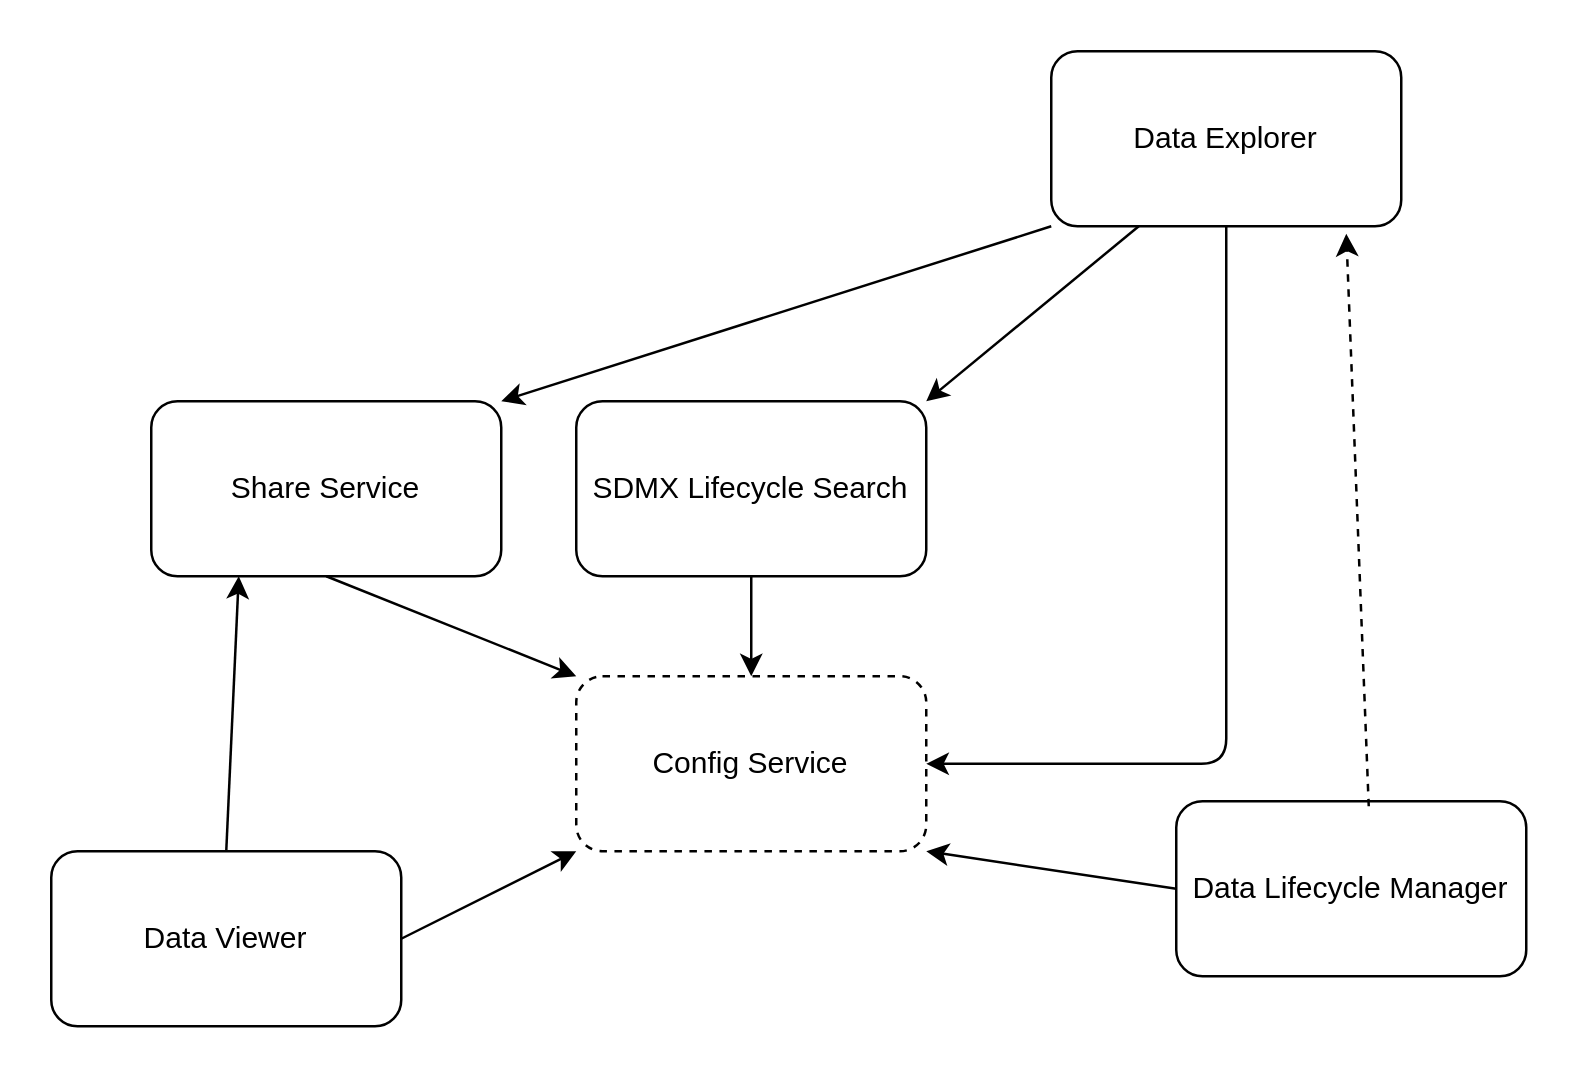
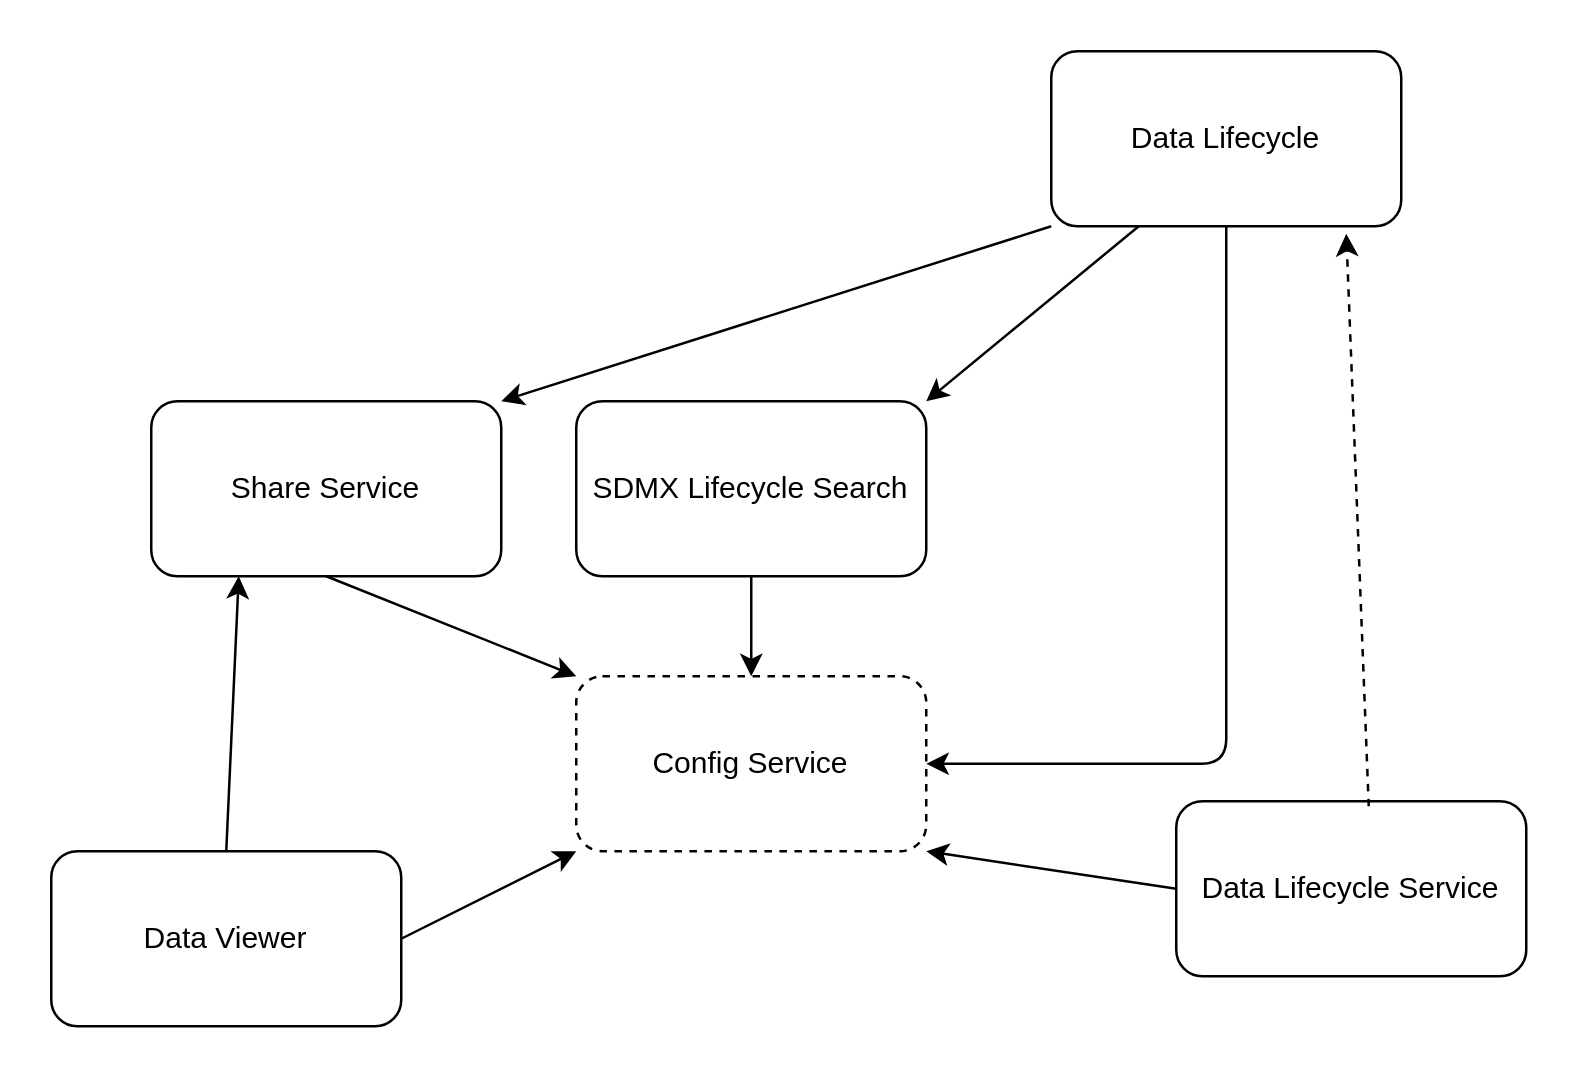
(1226, 139) -> (1226, 139)
(1351, 889) -> (1351, 889)
